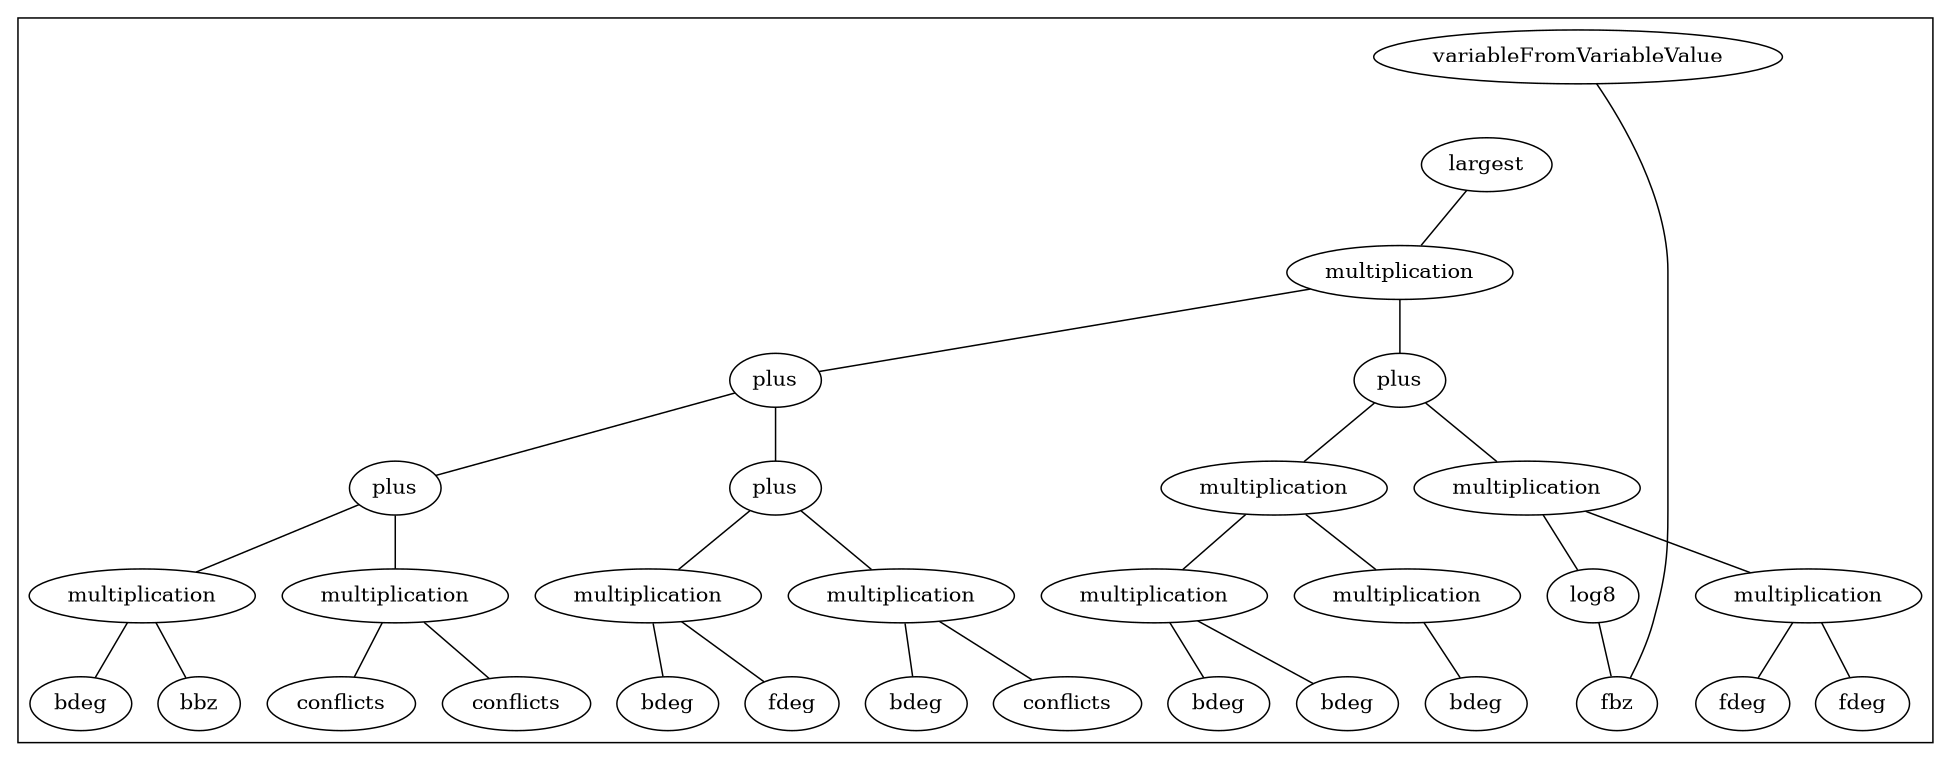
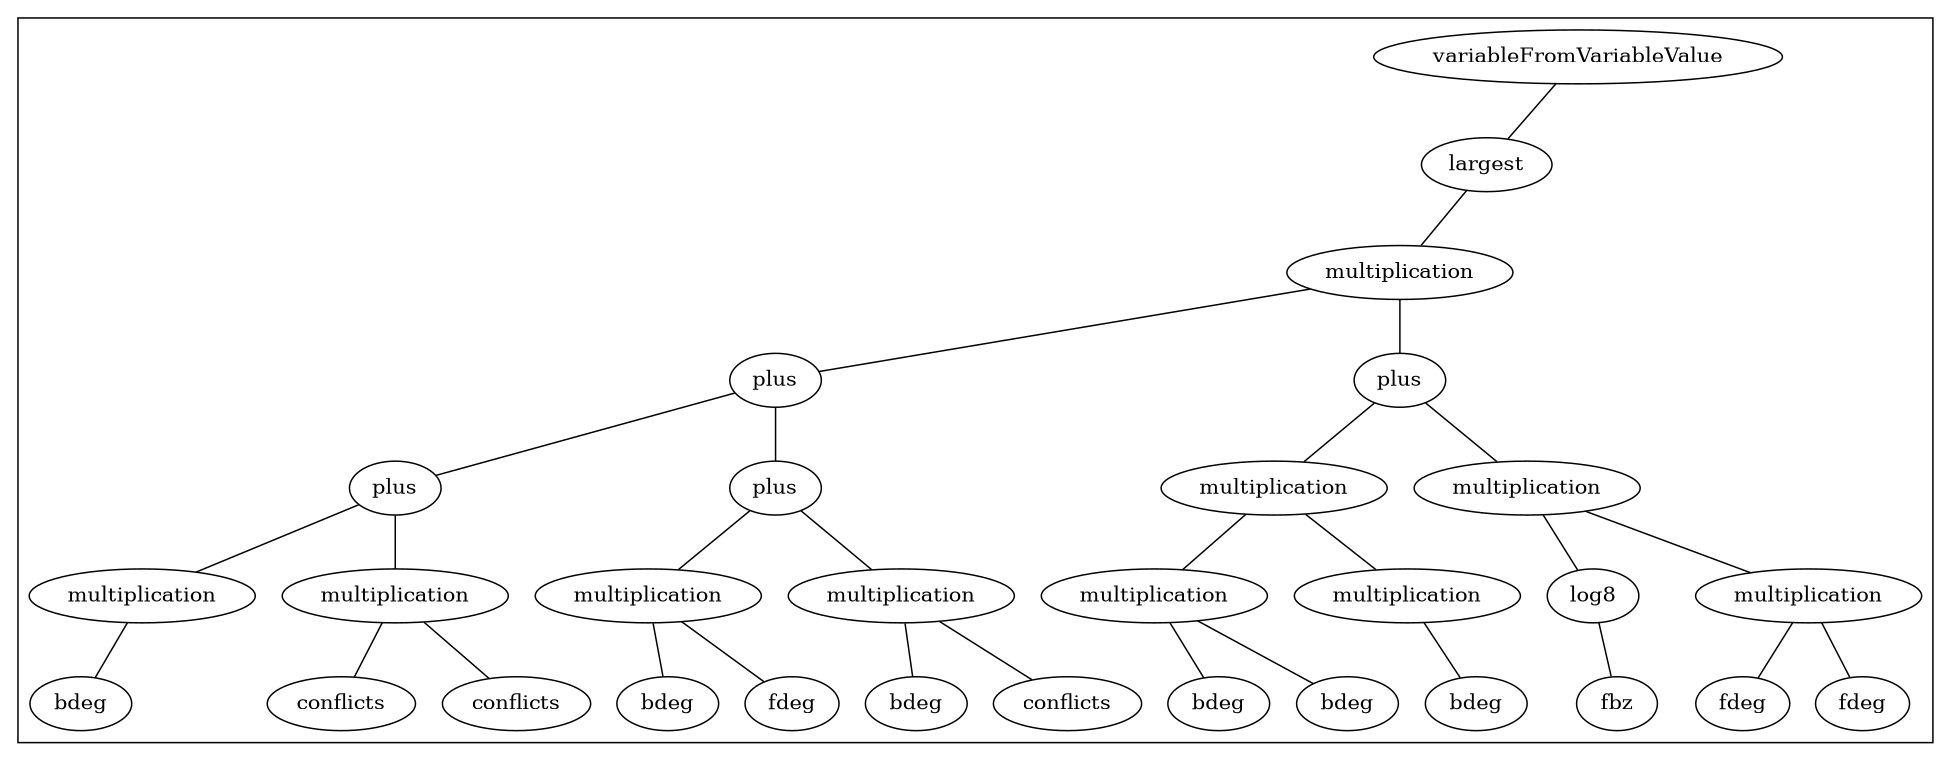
(1668, 376) -> (1532, 111)
(199, 704) -> none
